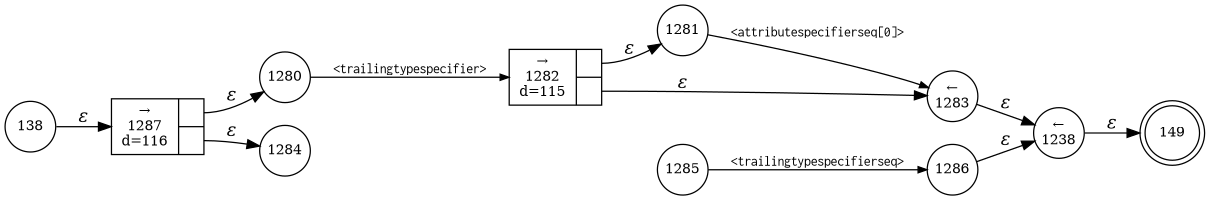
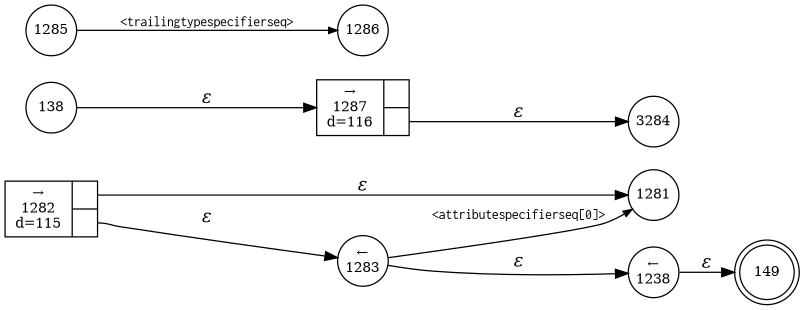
(815, 57) -> (508, 241)
(285, 77) -> none
(285, 151) -> (654, 122)
(1000, 153) -> none
